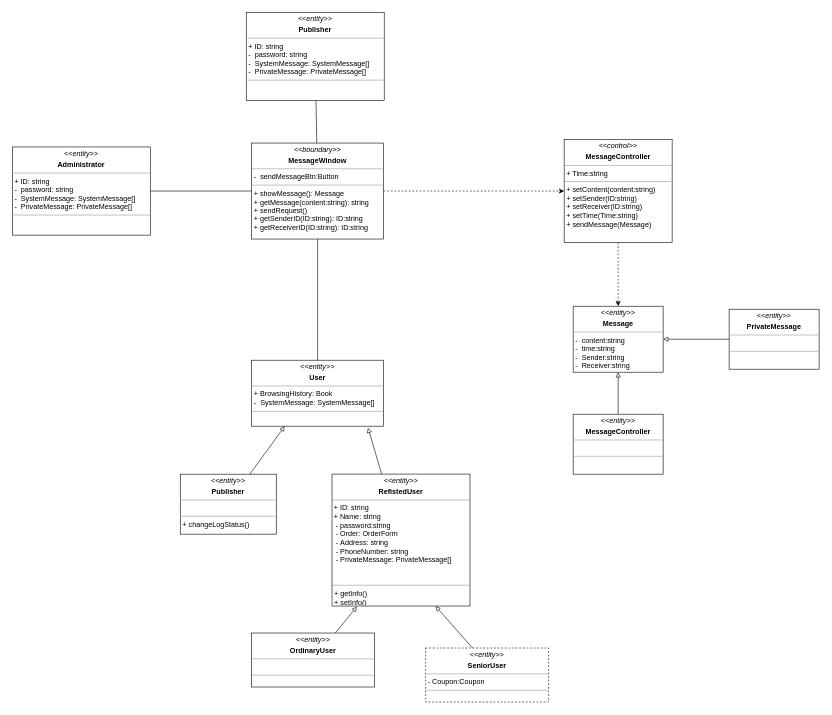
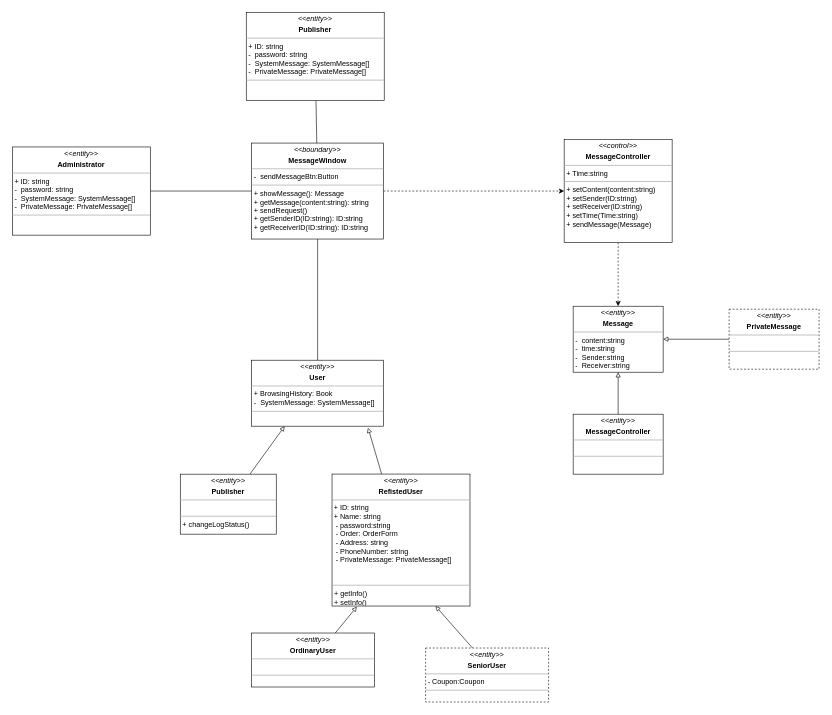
(774, 339) -> (774, 339)
